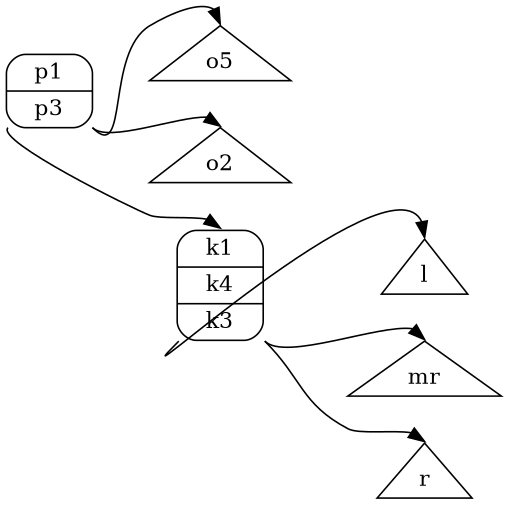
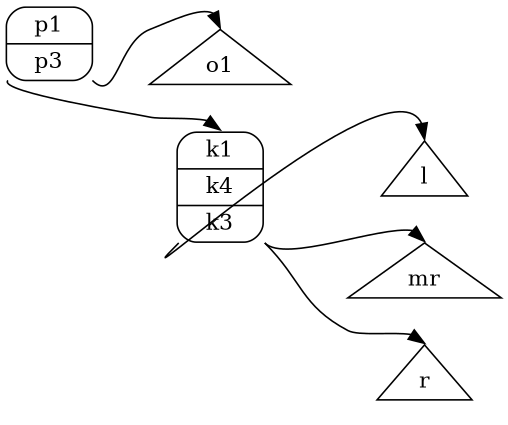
(220, 62) -> (220, 66)
(220, 164) -> none
